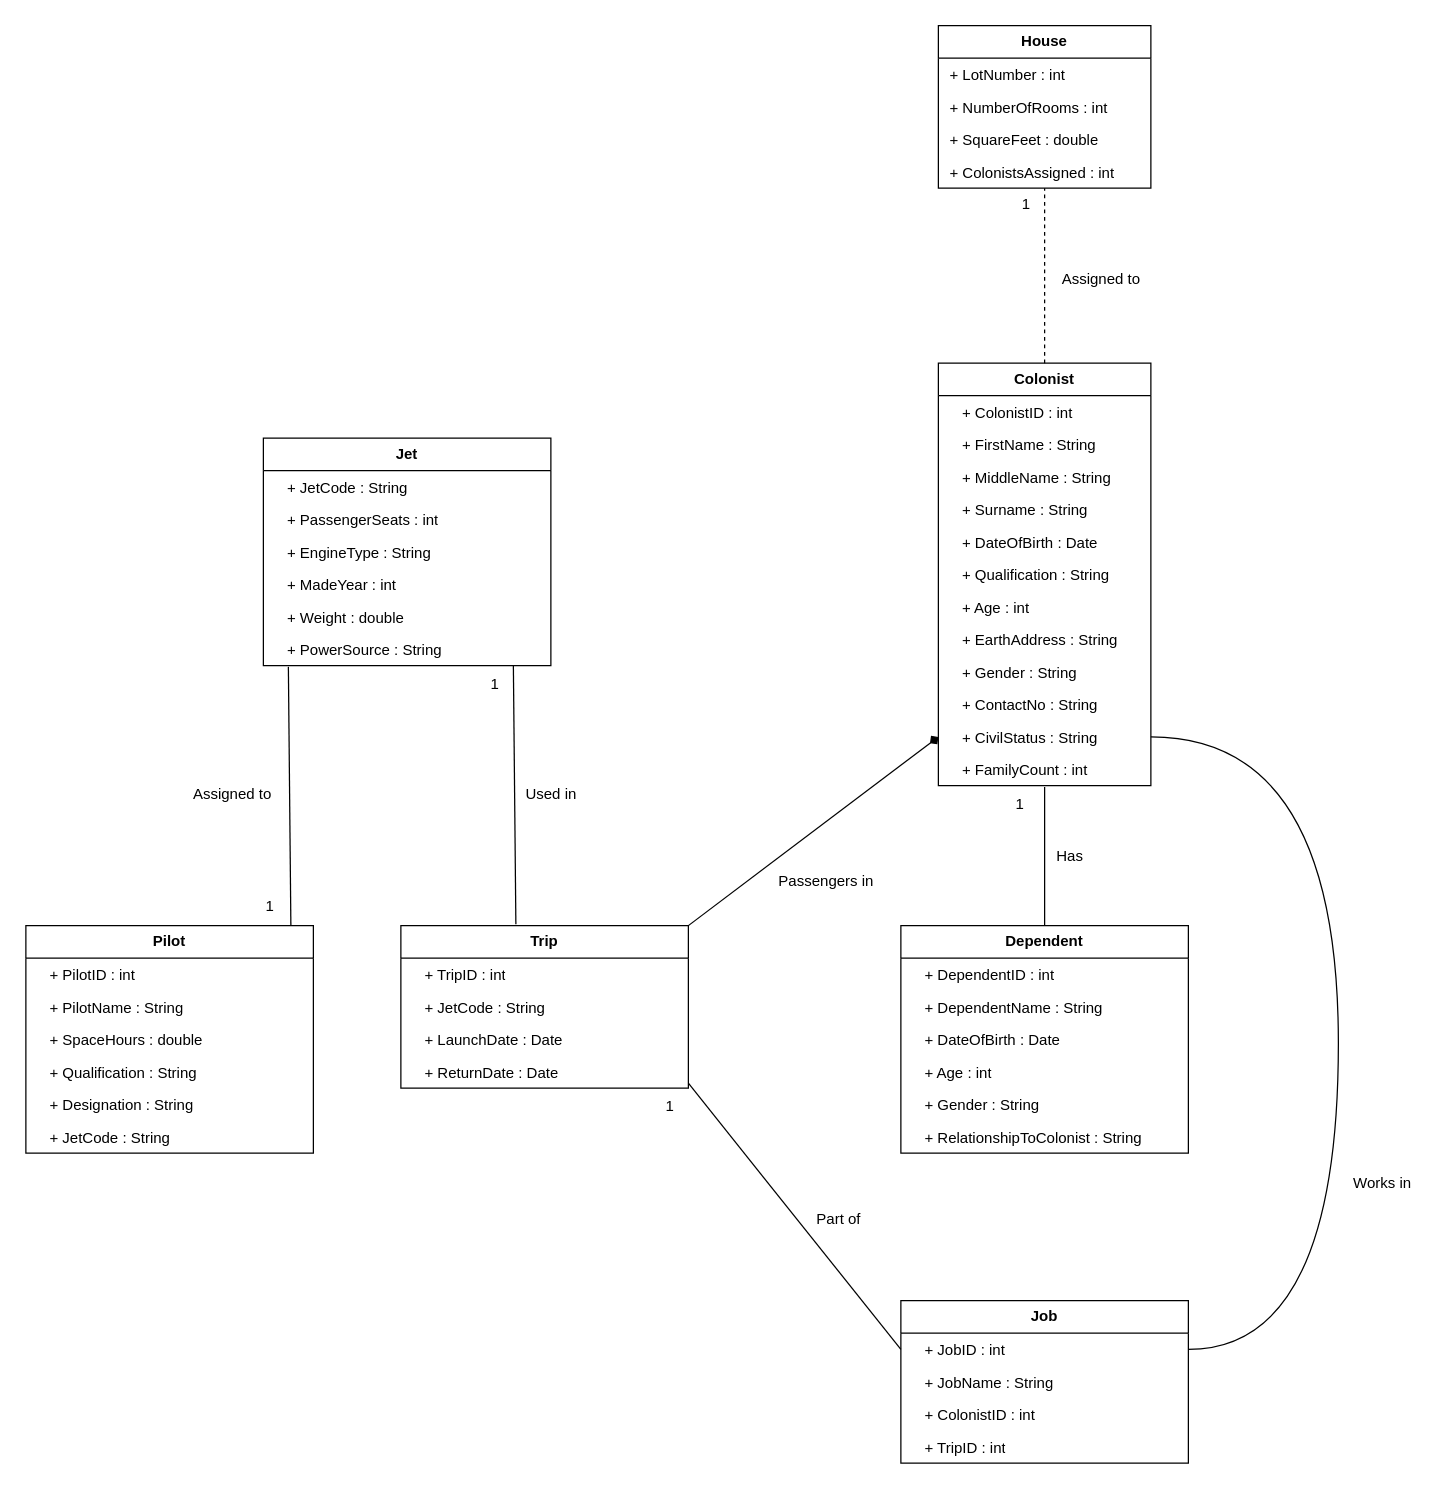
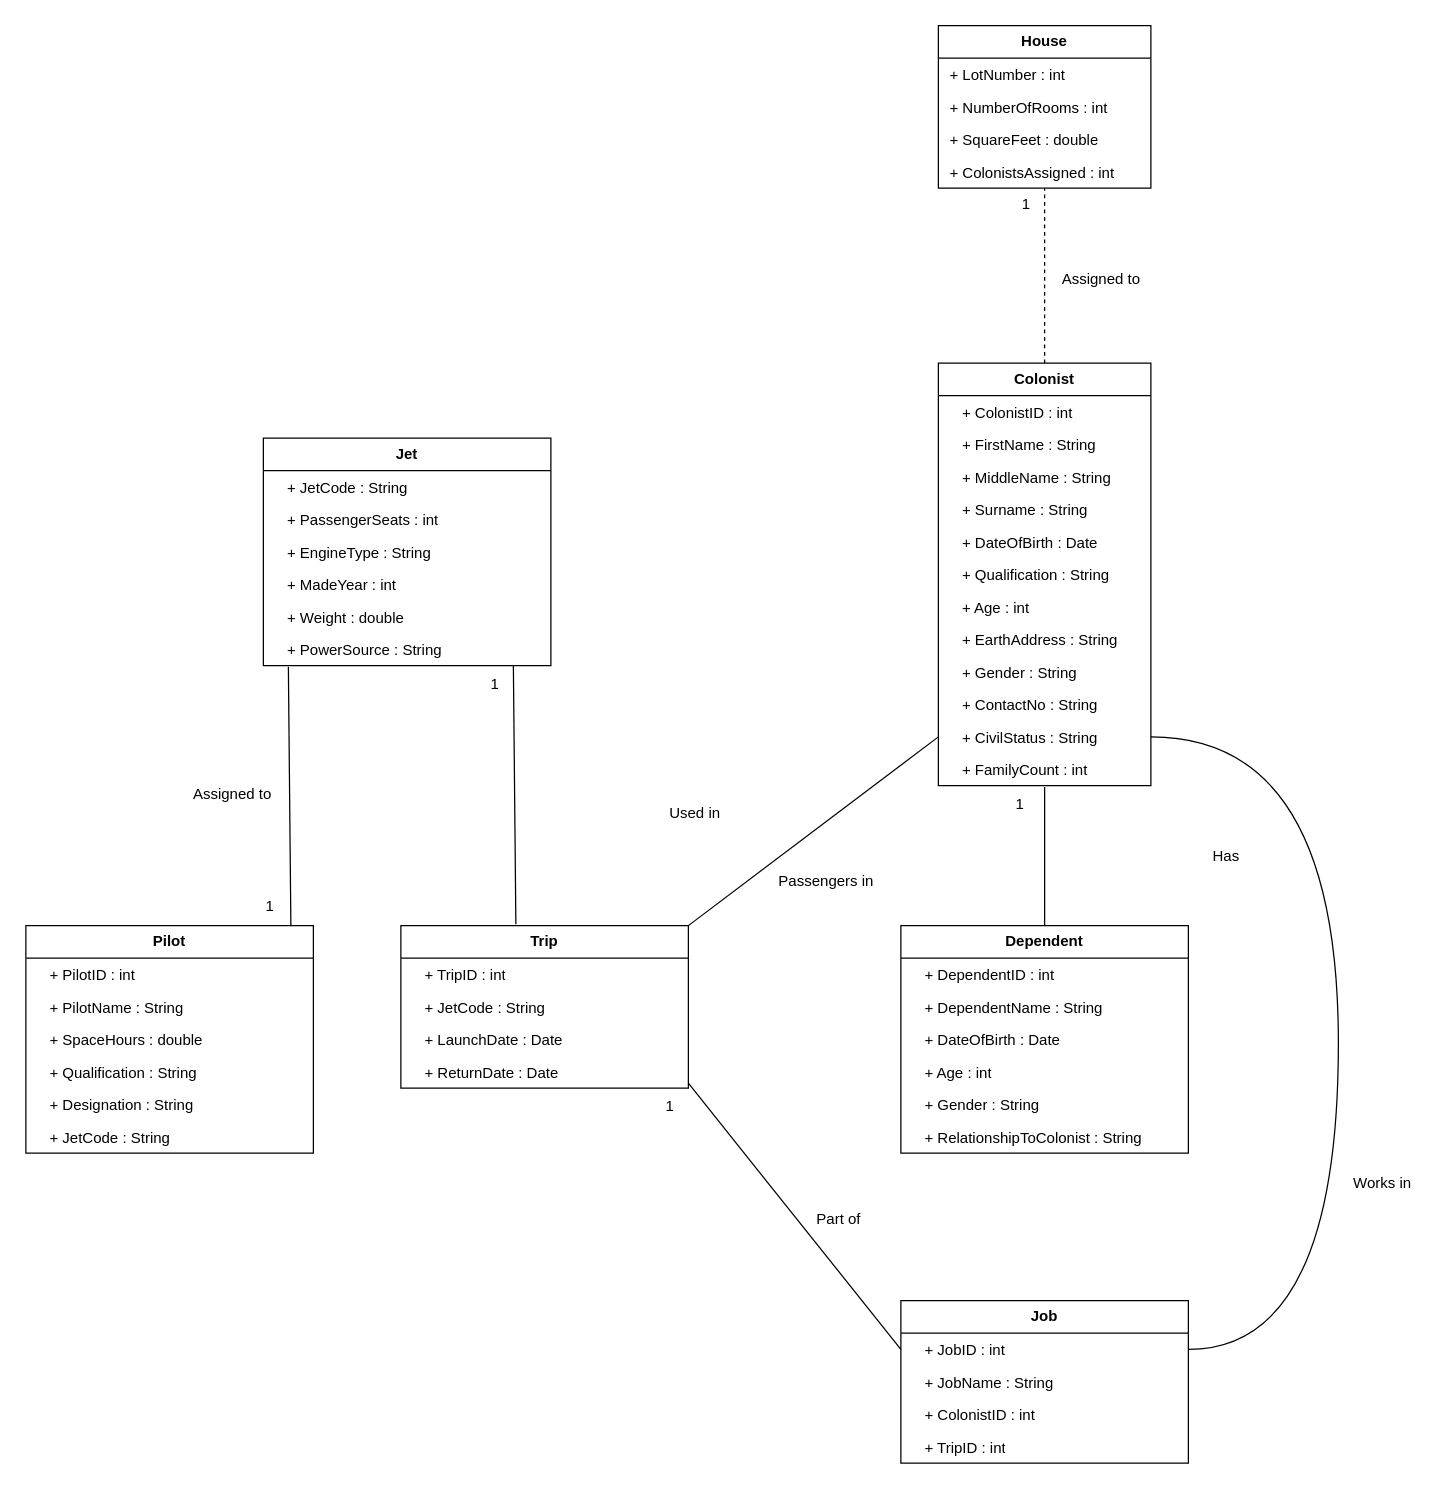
(930, 743) -> (934, 740)
(551, 794) -> (694, 813)
(1069, 857) -> (1226, 857)
